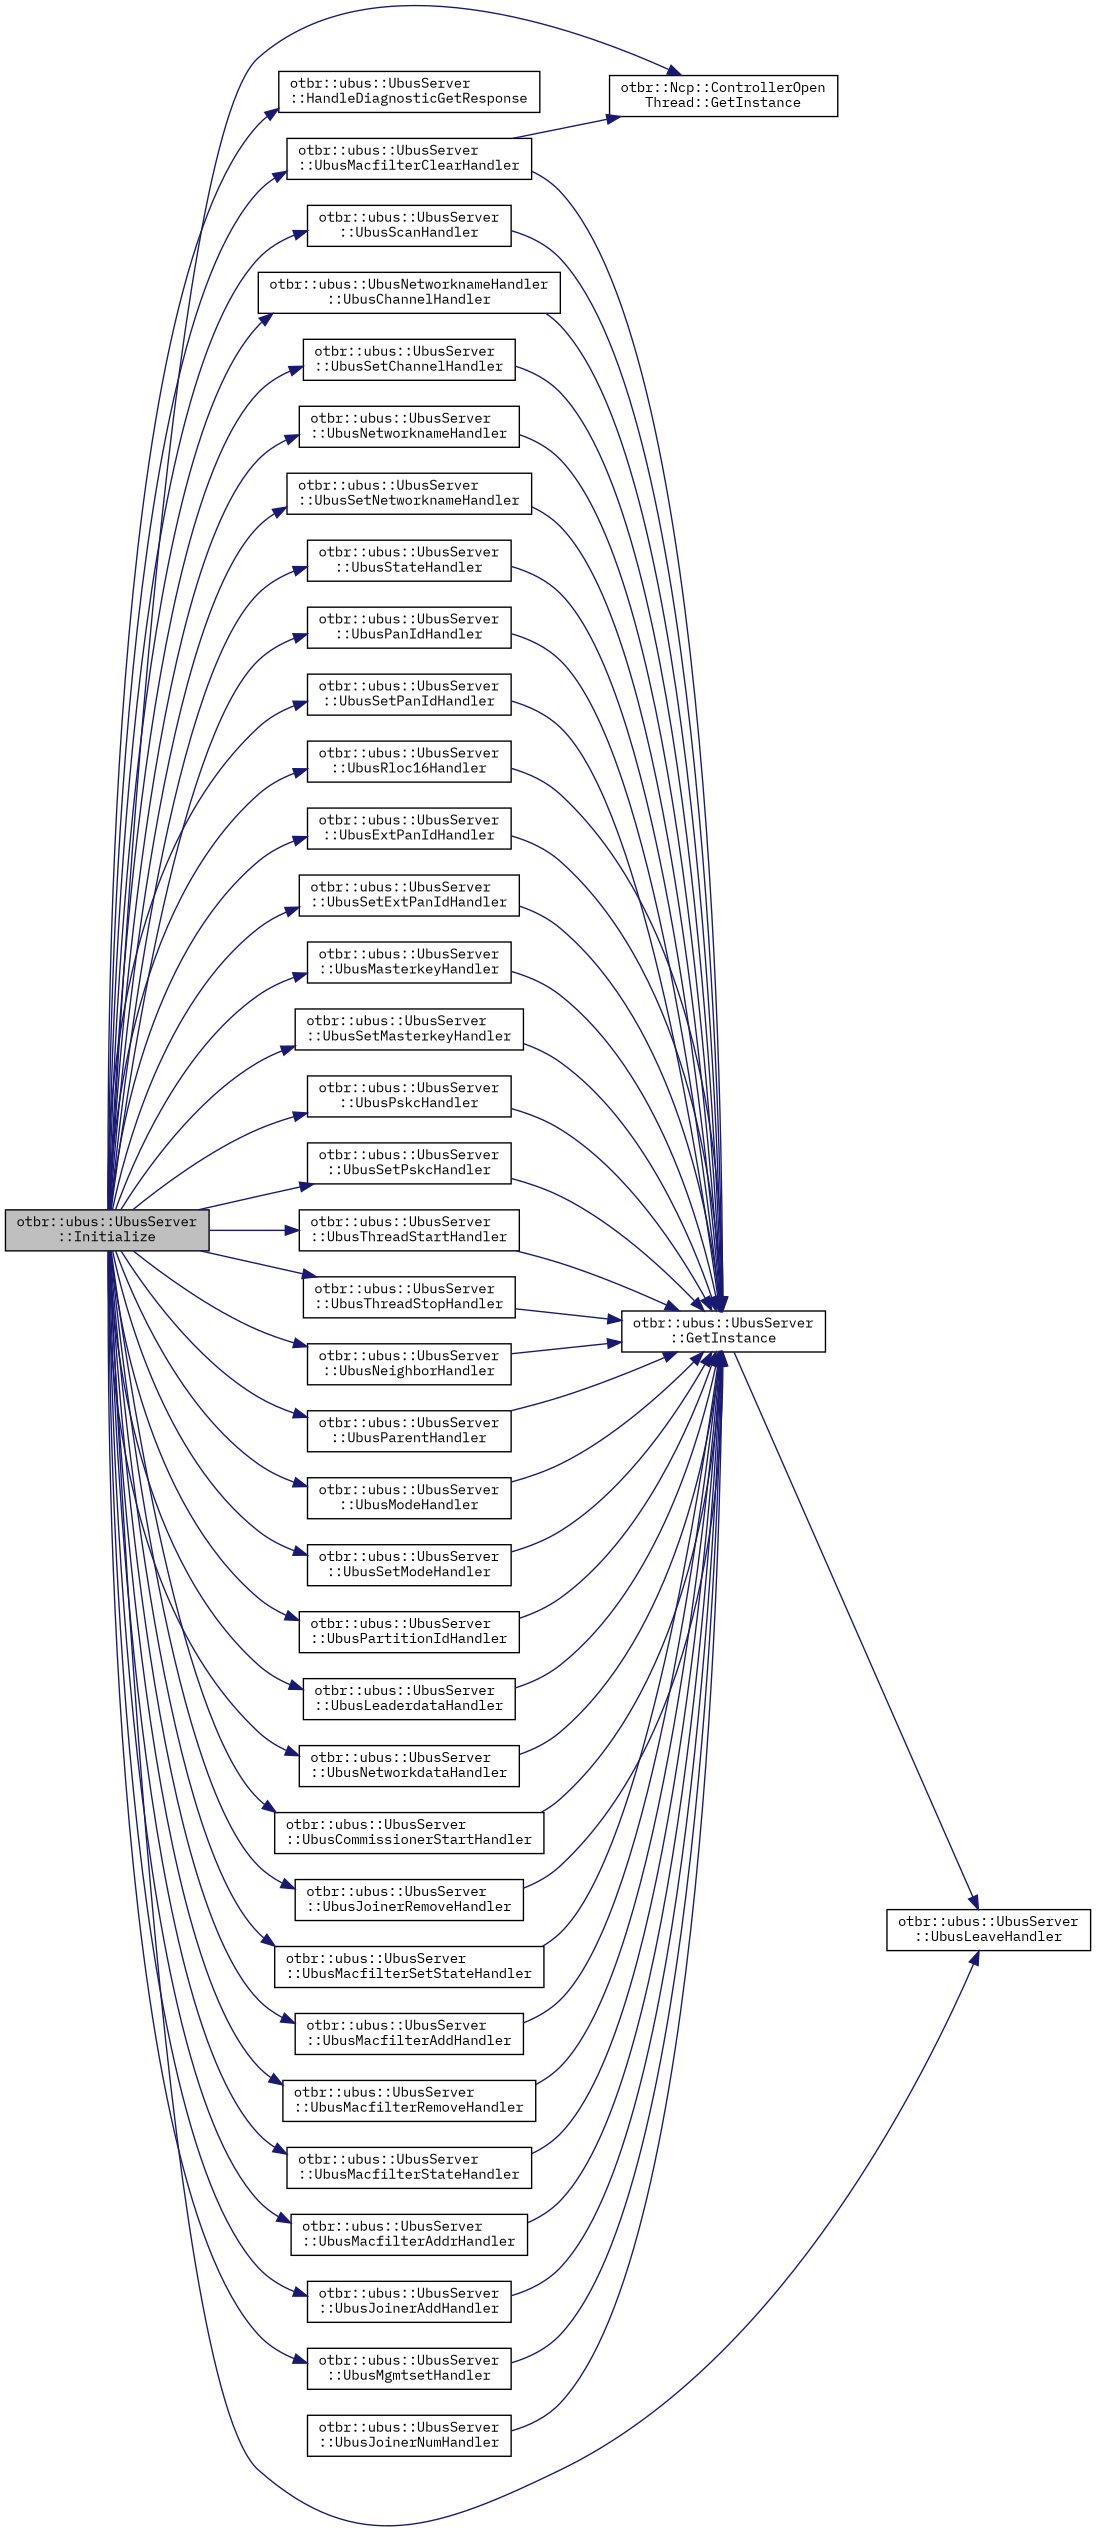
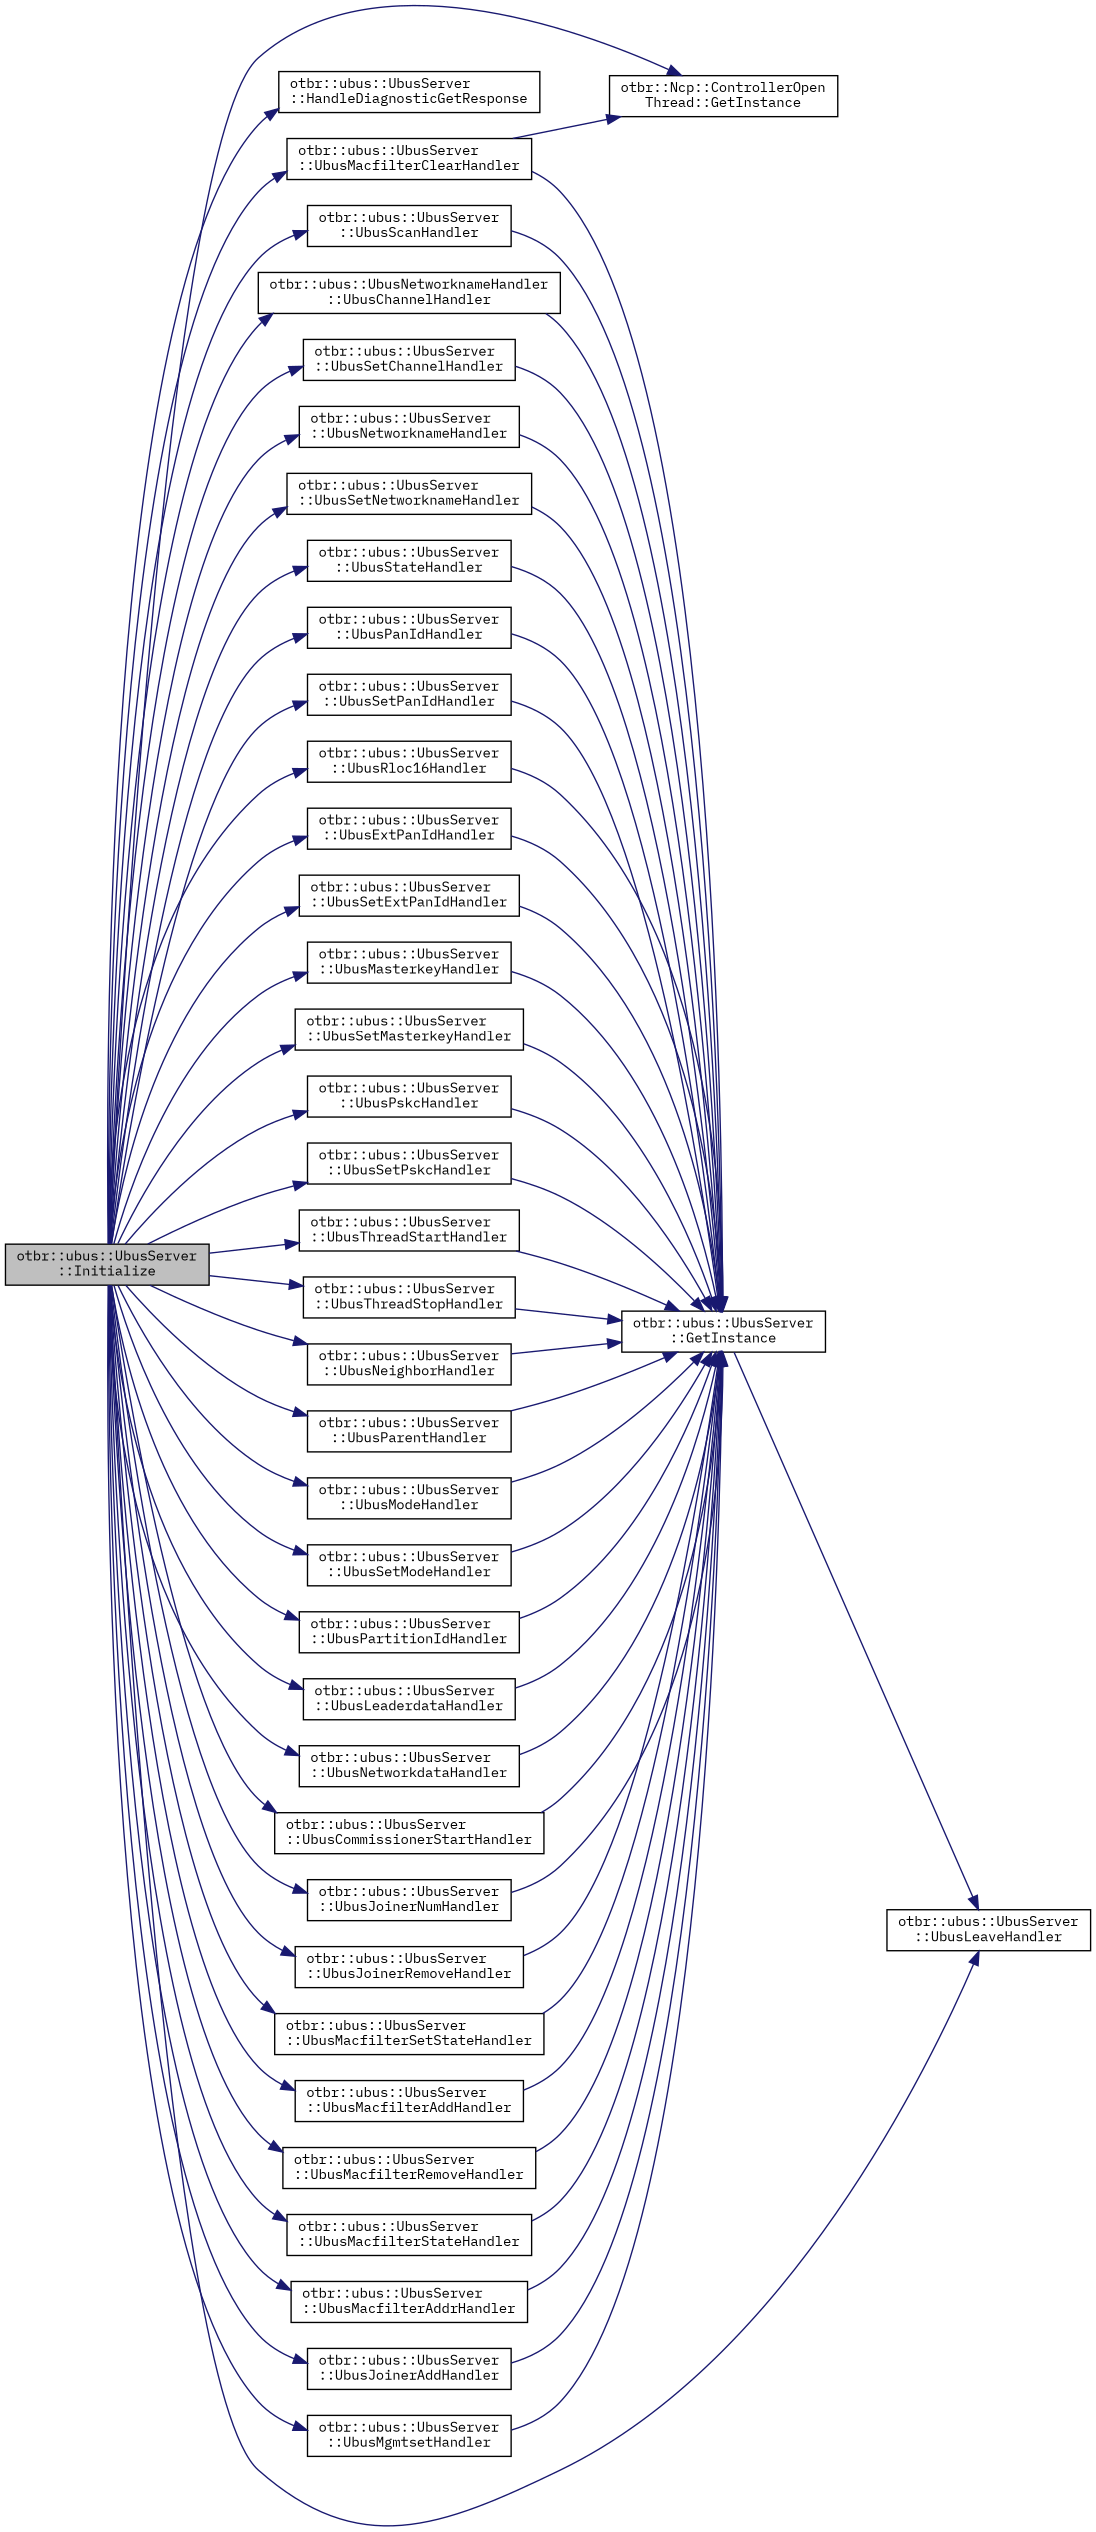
none -> (162, 1605)
